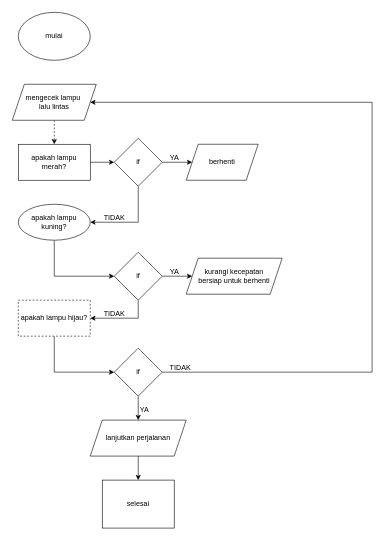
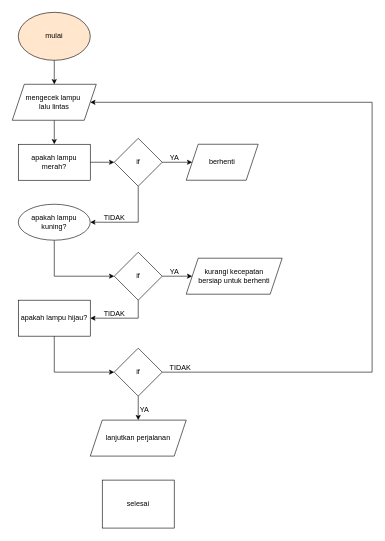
(54, 36) -> (54, 36)
none -> (54, 78)
(54, 129) -> (54, 129)
(54, 318) -> (54, 318)
(138, 474) -> none
